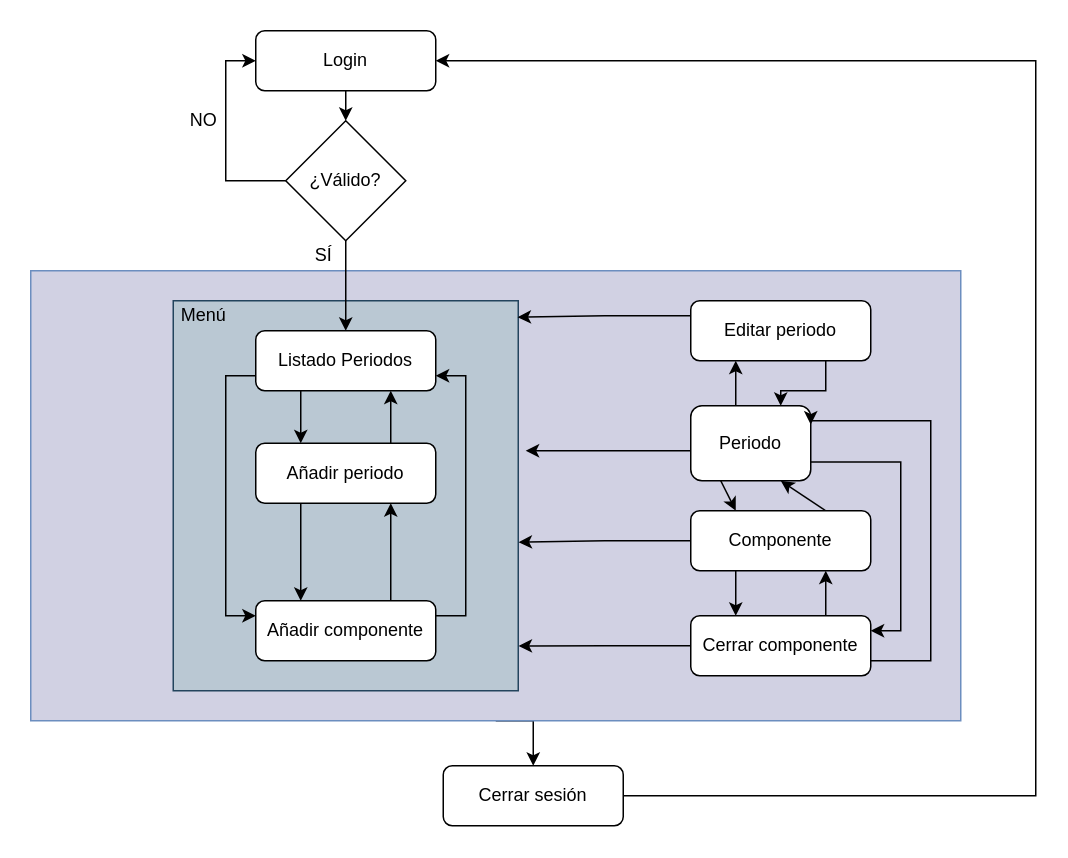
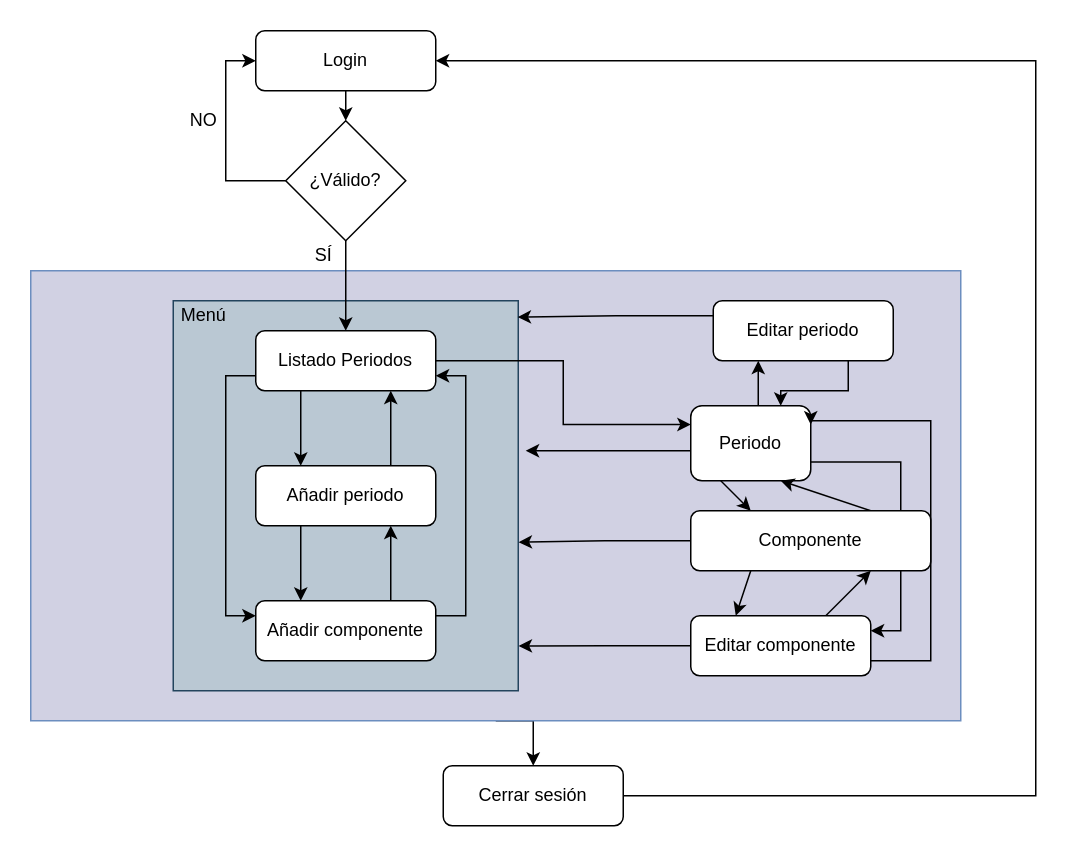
(781, 331) -> (803, 331)
none -> (563, 387)
(346, 473) -> (346, 496)
(781, 541) -> (811, 541)
(781, 646) -> (781, 646)
